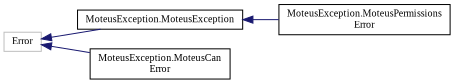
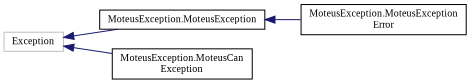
(365, 20) -> (384, 20)
(23, 42) -> (34, 42)
(160, 64) -> (182, 64)
